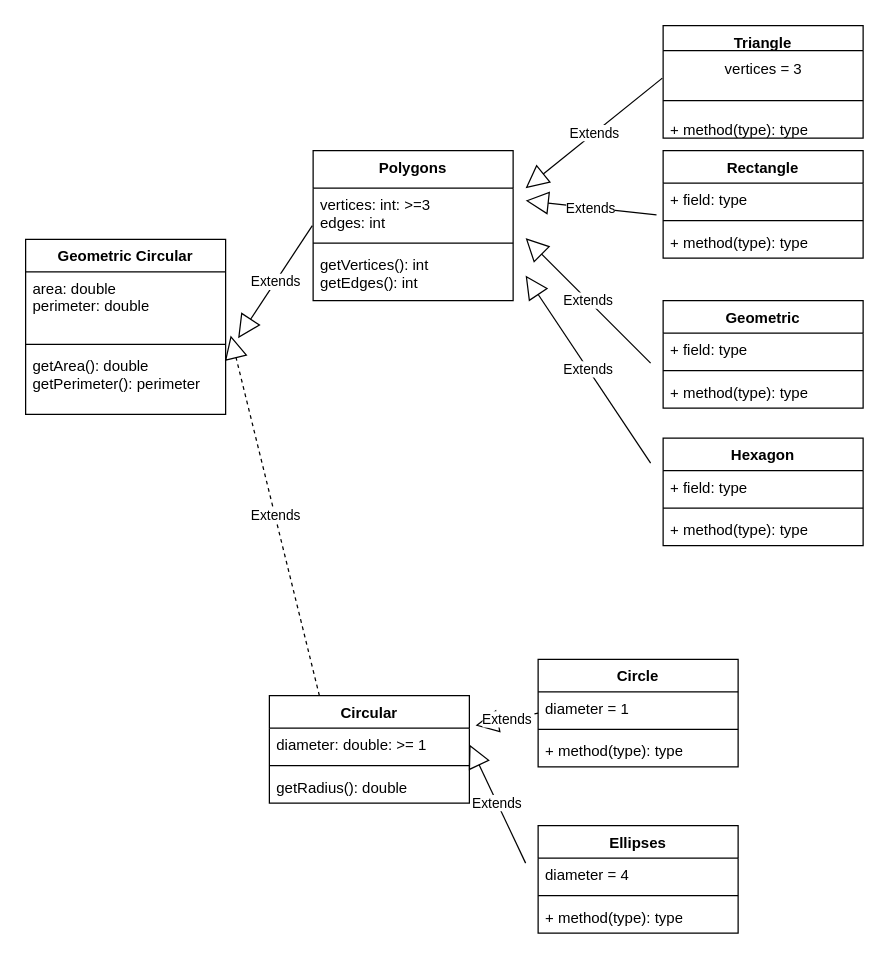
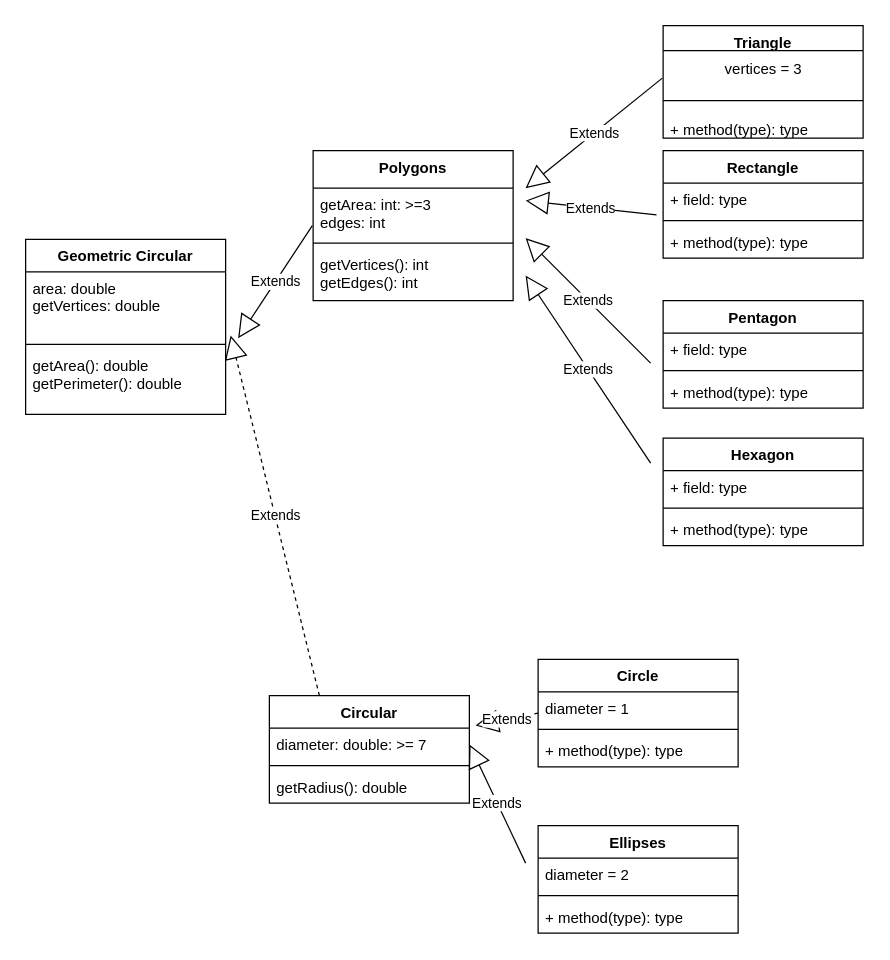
(385, 215) -> (382, 215)
(97, 299) -> (105, 299)
(763, 318) -> (763, 318)
(127, 385) -> (118, 376)
(356, 746) -> (356, 746)
(590, 876) -> (590, 876)
